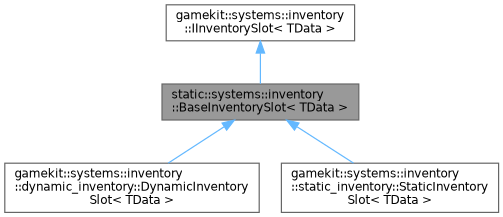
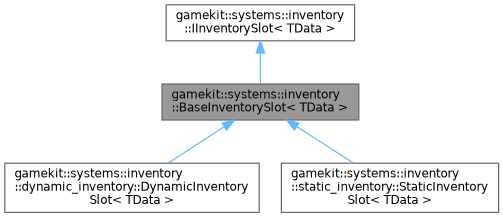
(260, 102) -> (260, 102)
